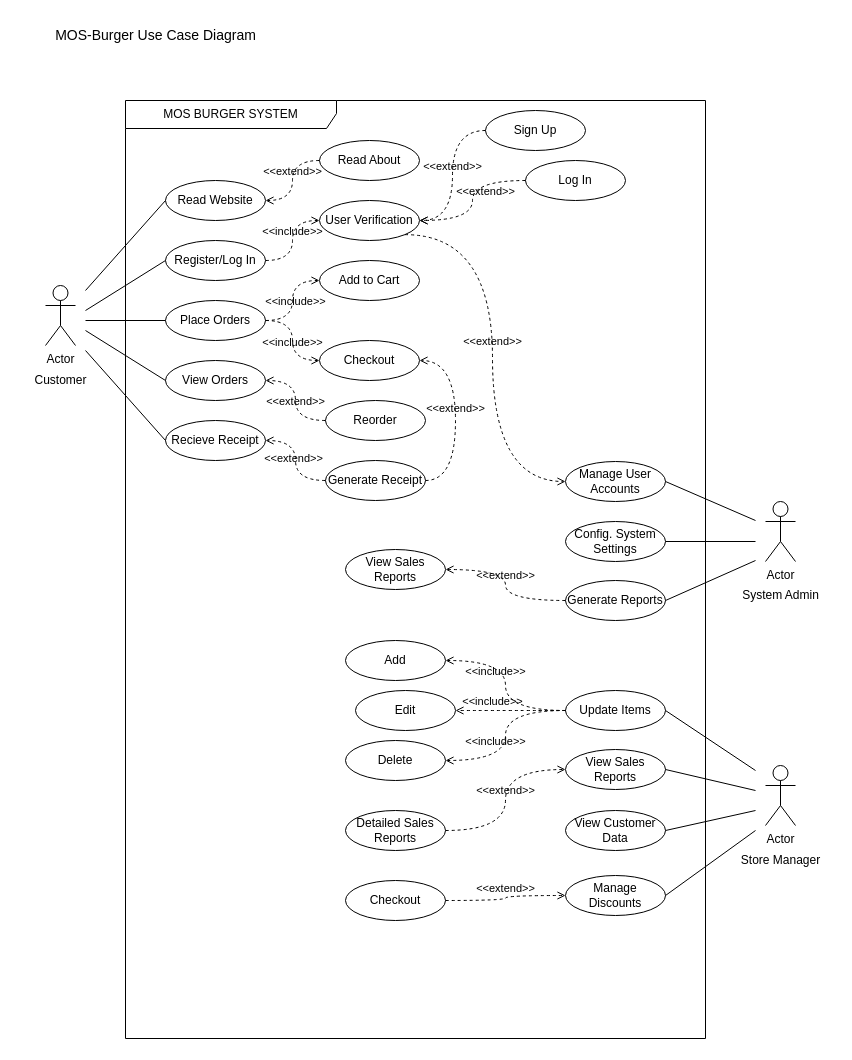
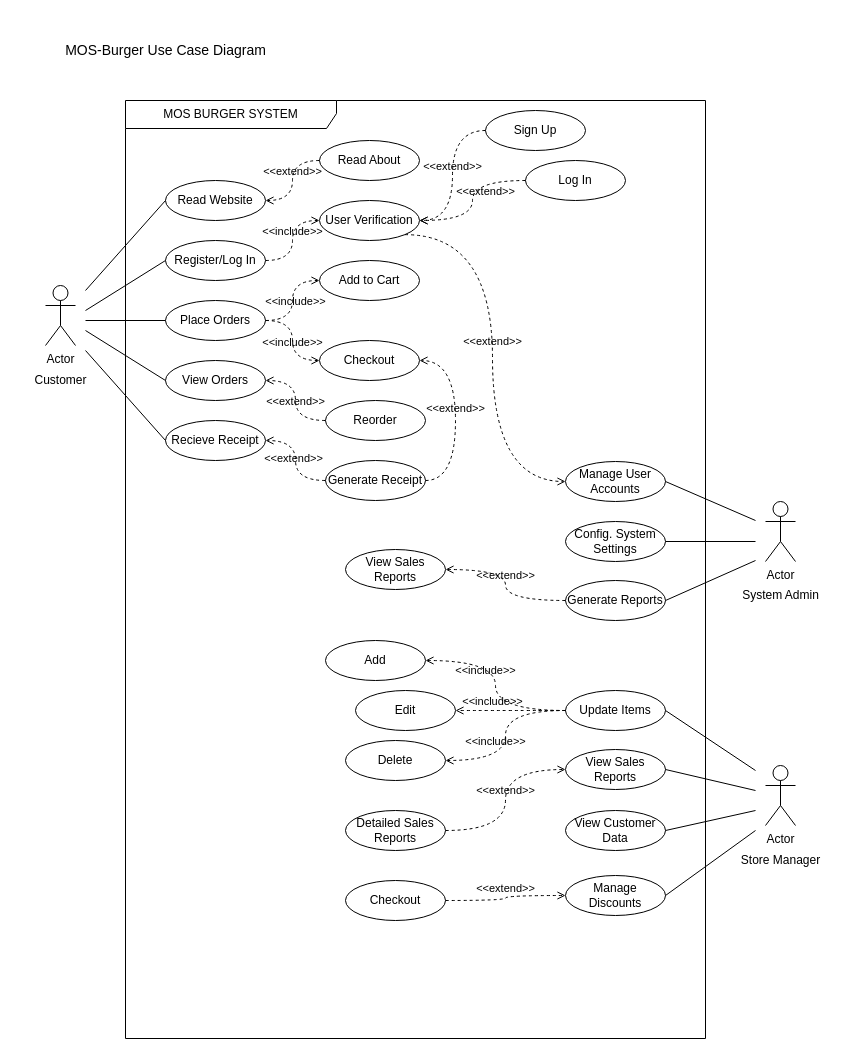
(156, 36) -> (166, 51)
(396, 661) -> (376, 661)
